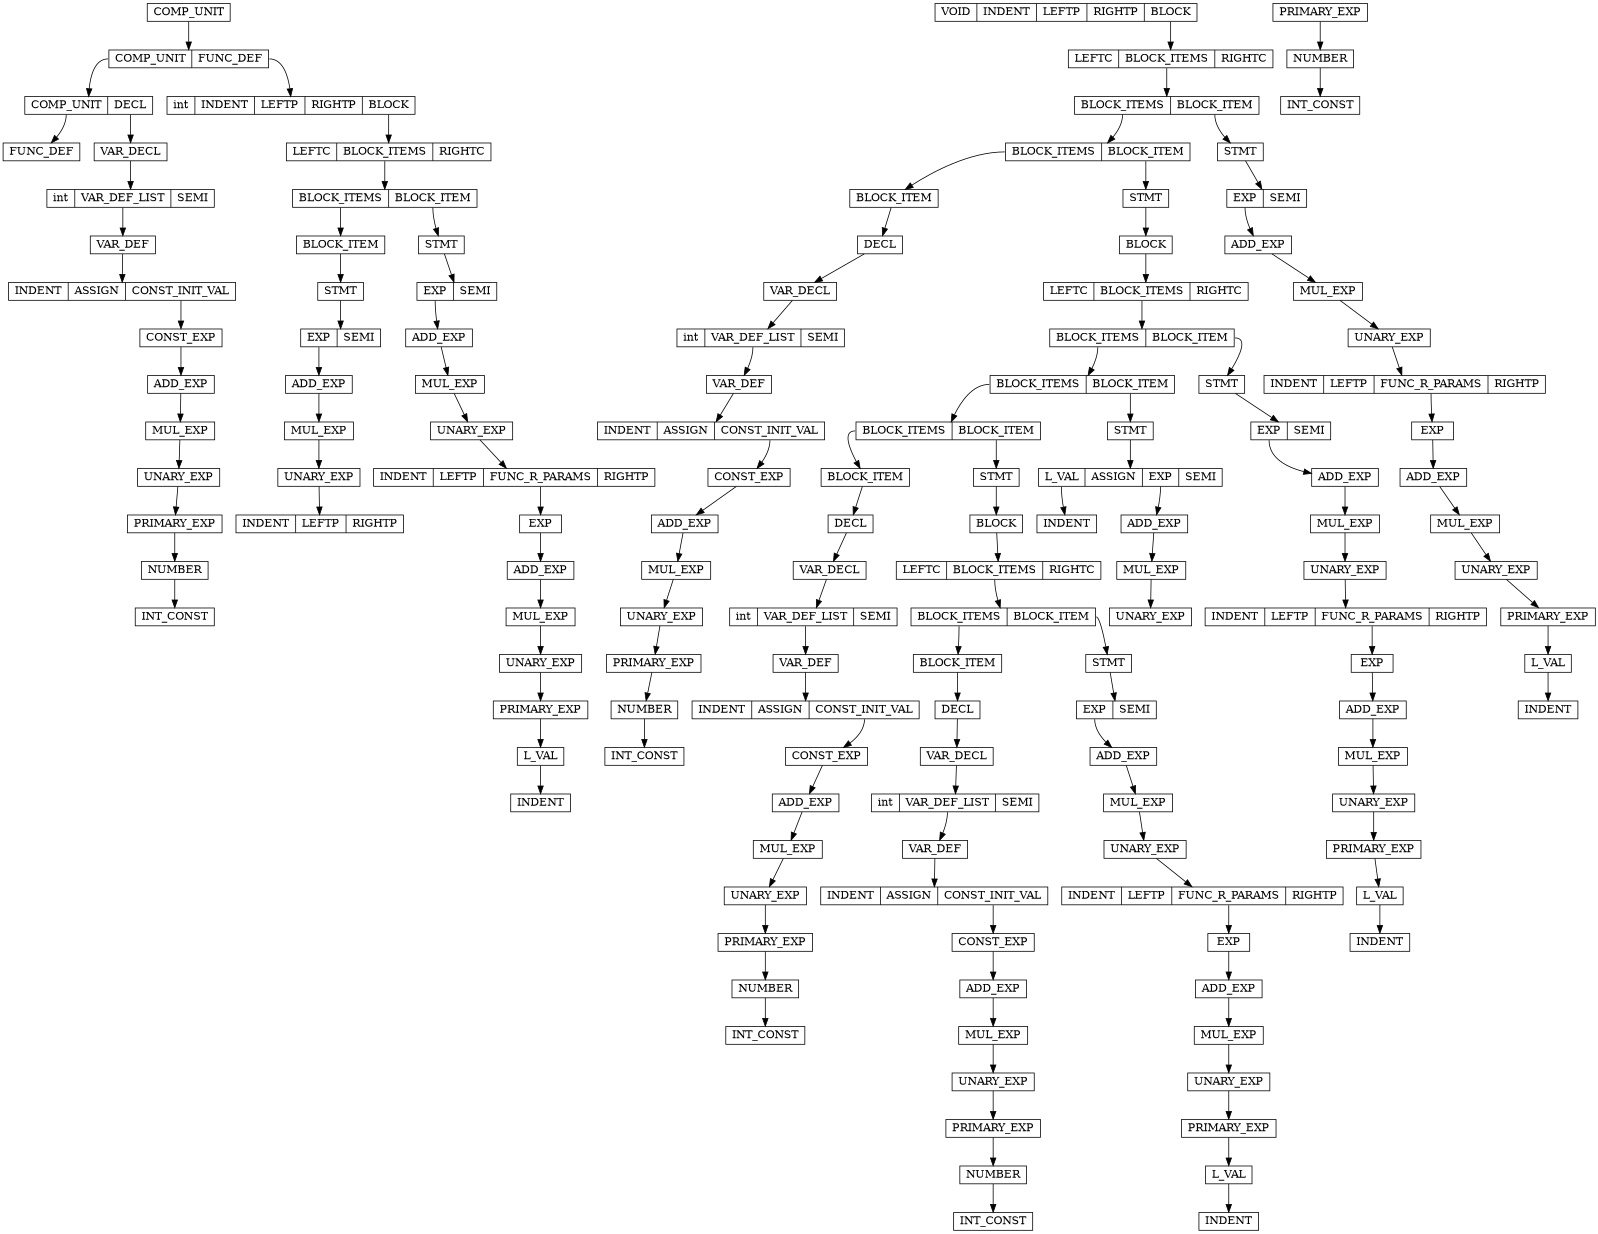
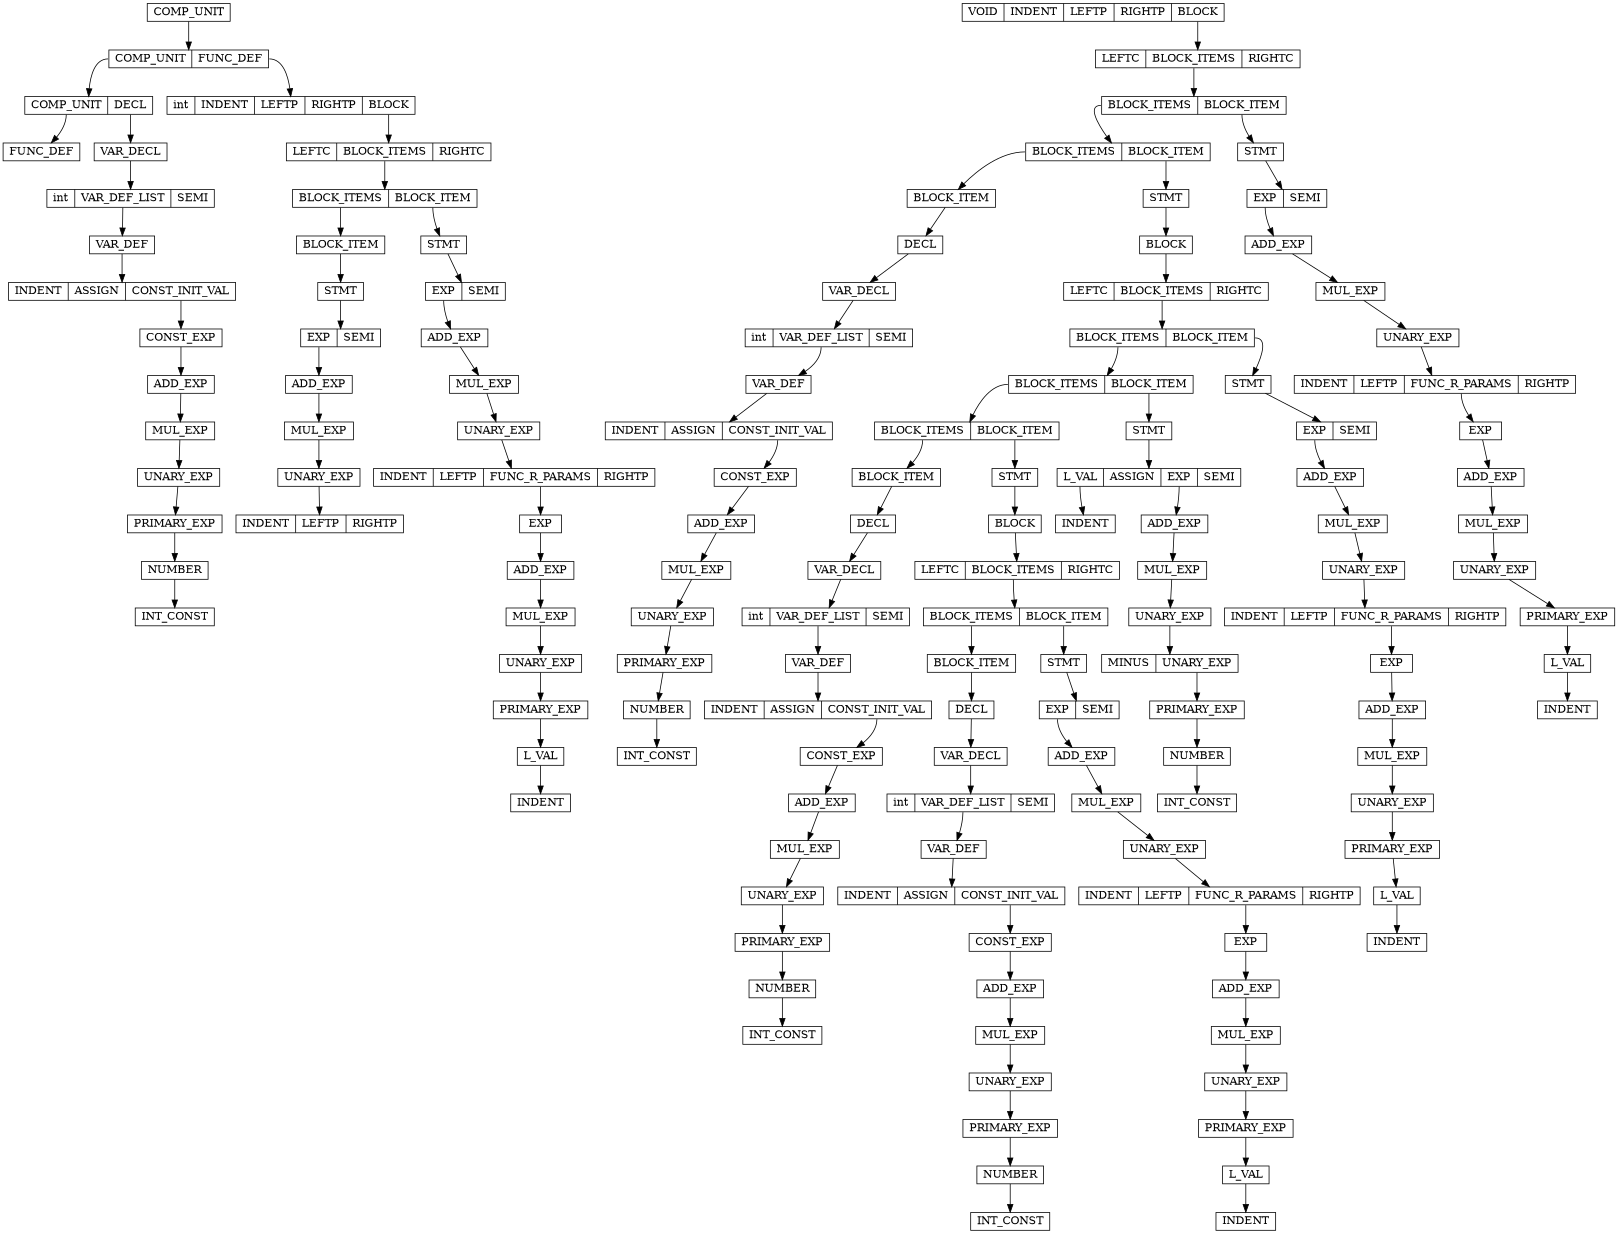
none -> (1170, 663)
